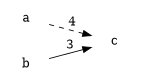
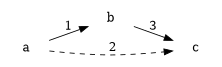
(70, 22) -> (111, 48)
none -> (64, 35)
